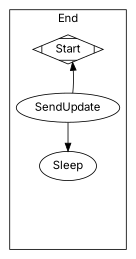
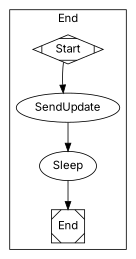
(73, 82) -> (63, 74)
none -> (68, 226)
